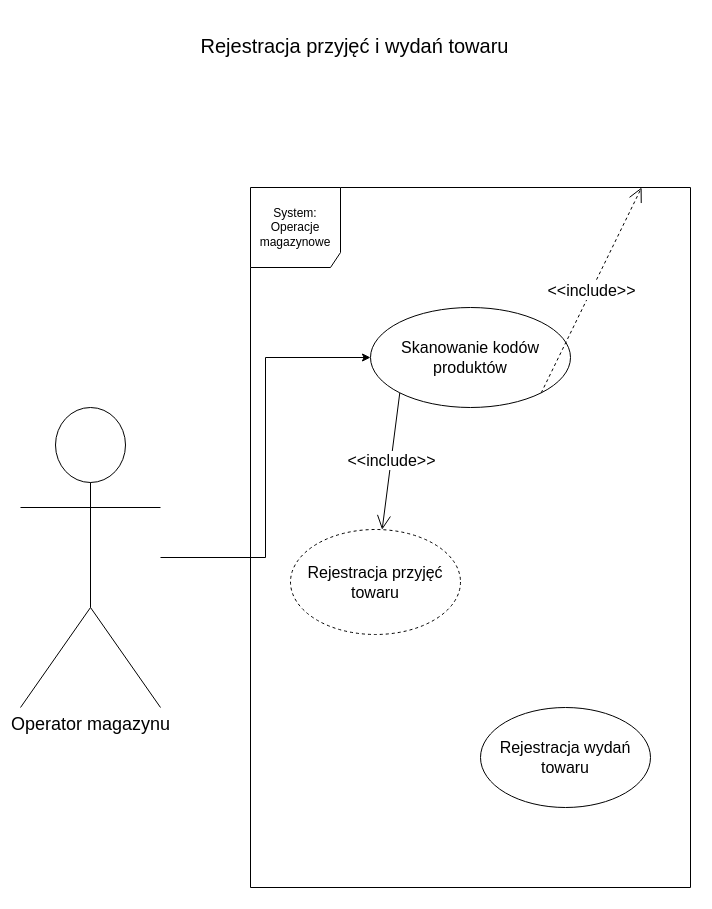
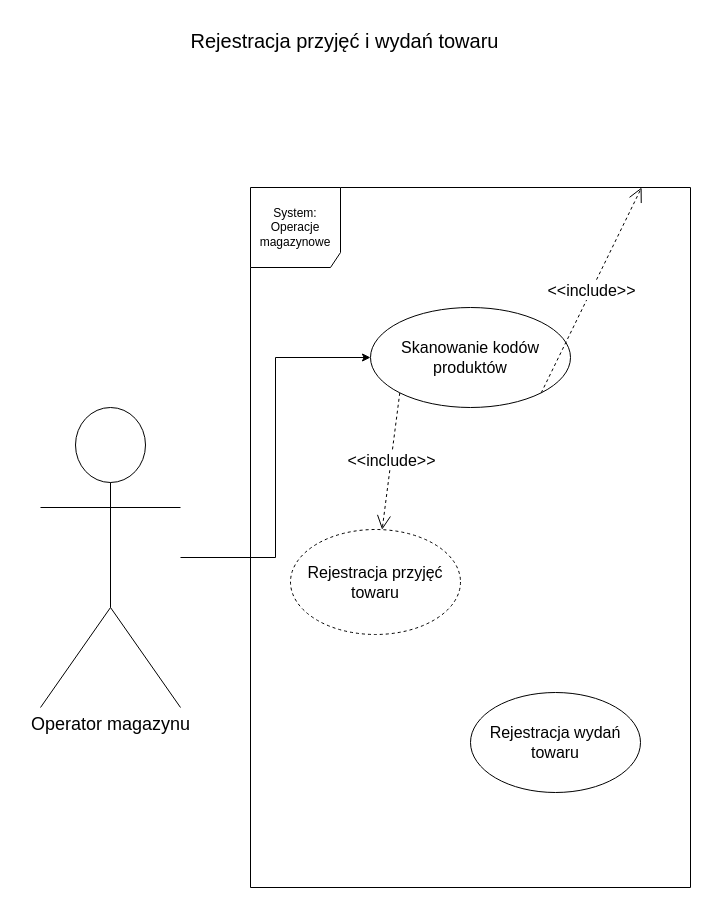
(355, 46) -> (345, 41)
(396, 423) -> (396, 423)
(91, 558) -> (111, 558)
(566, 758) -> (556, 743)
